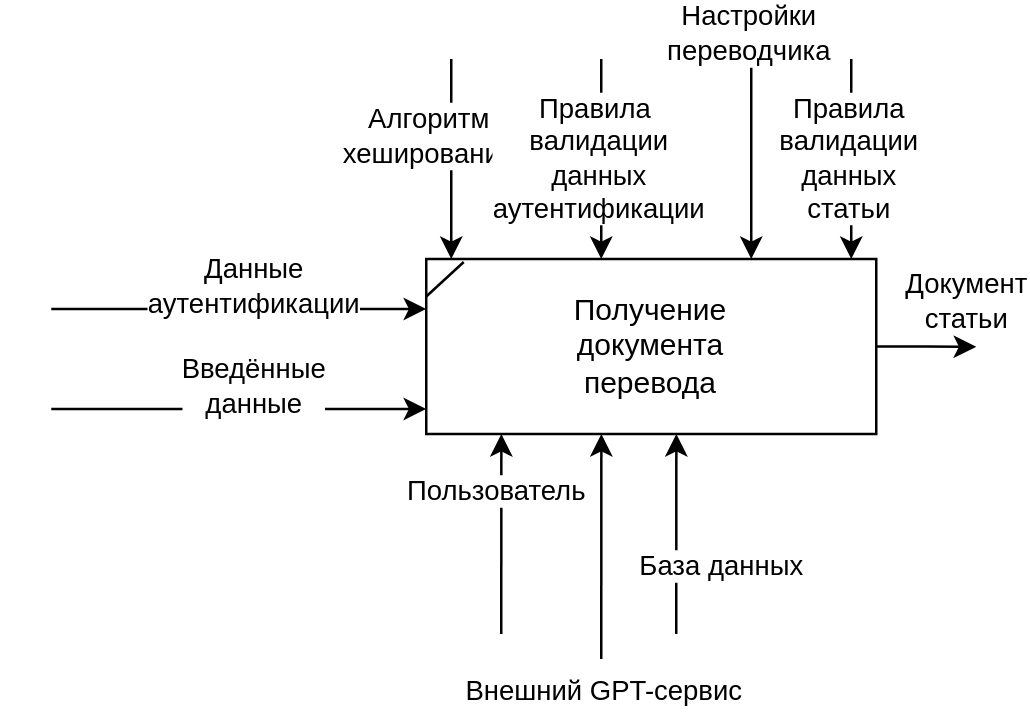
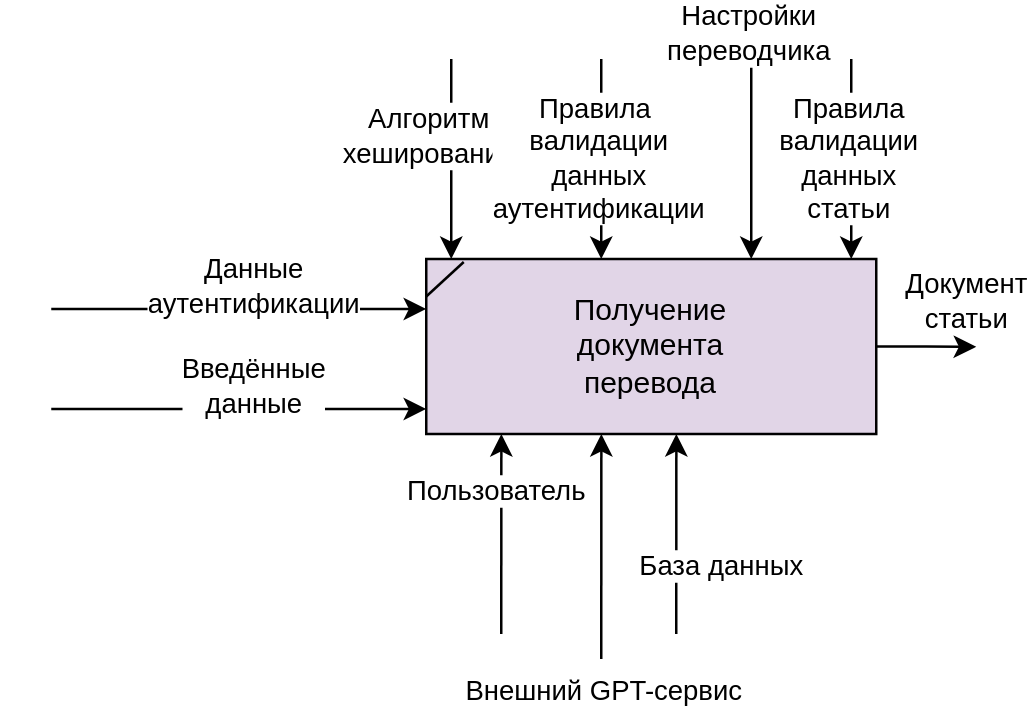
(651, 346) -> (651, 346)
